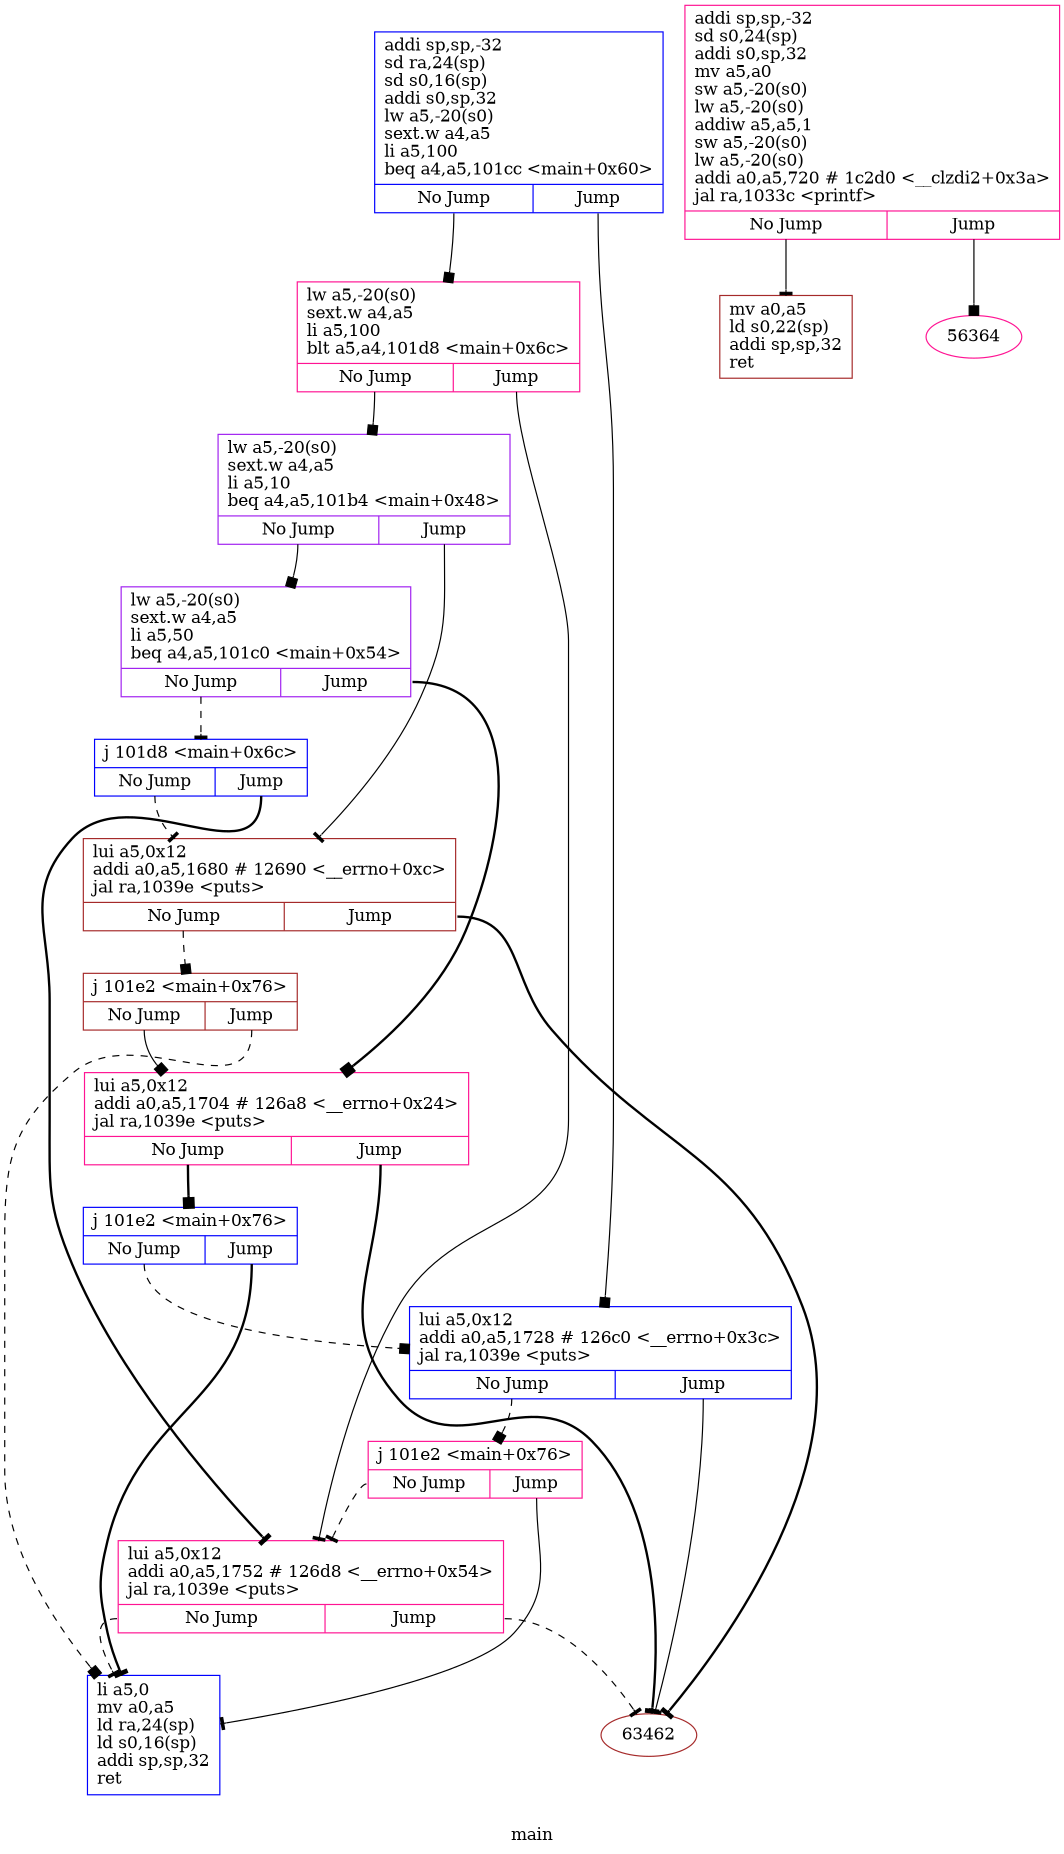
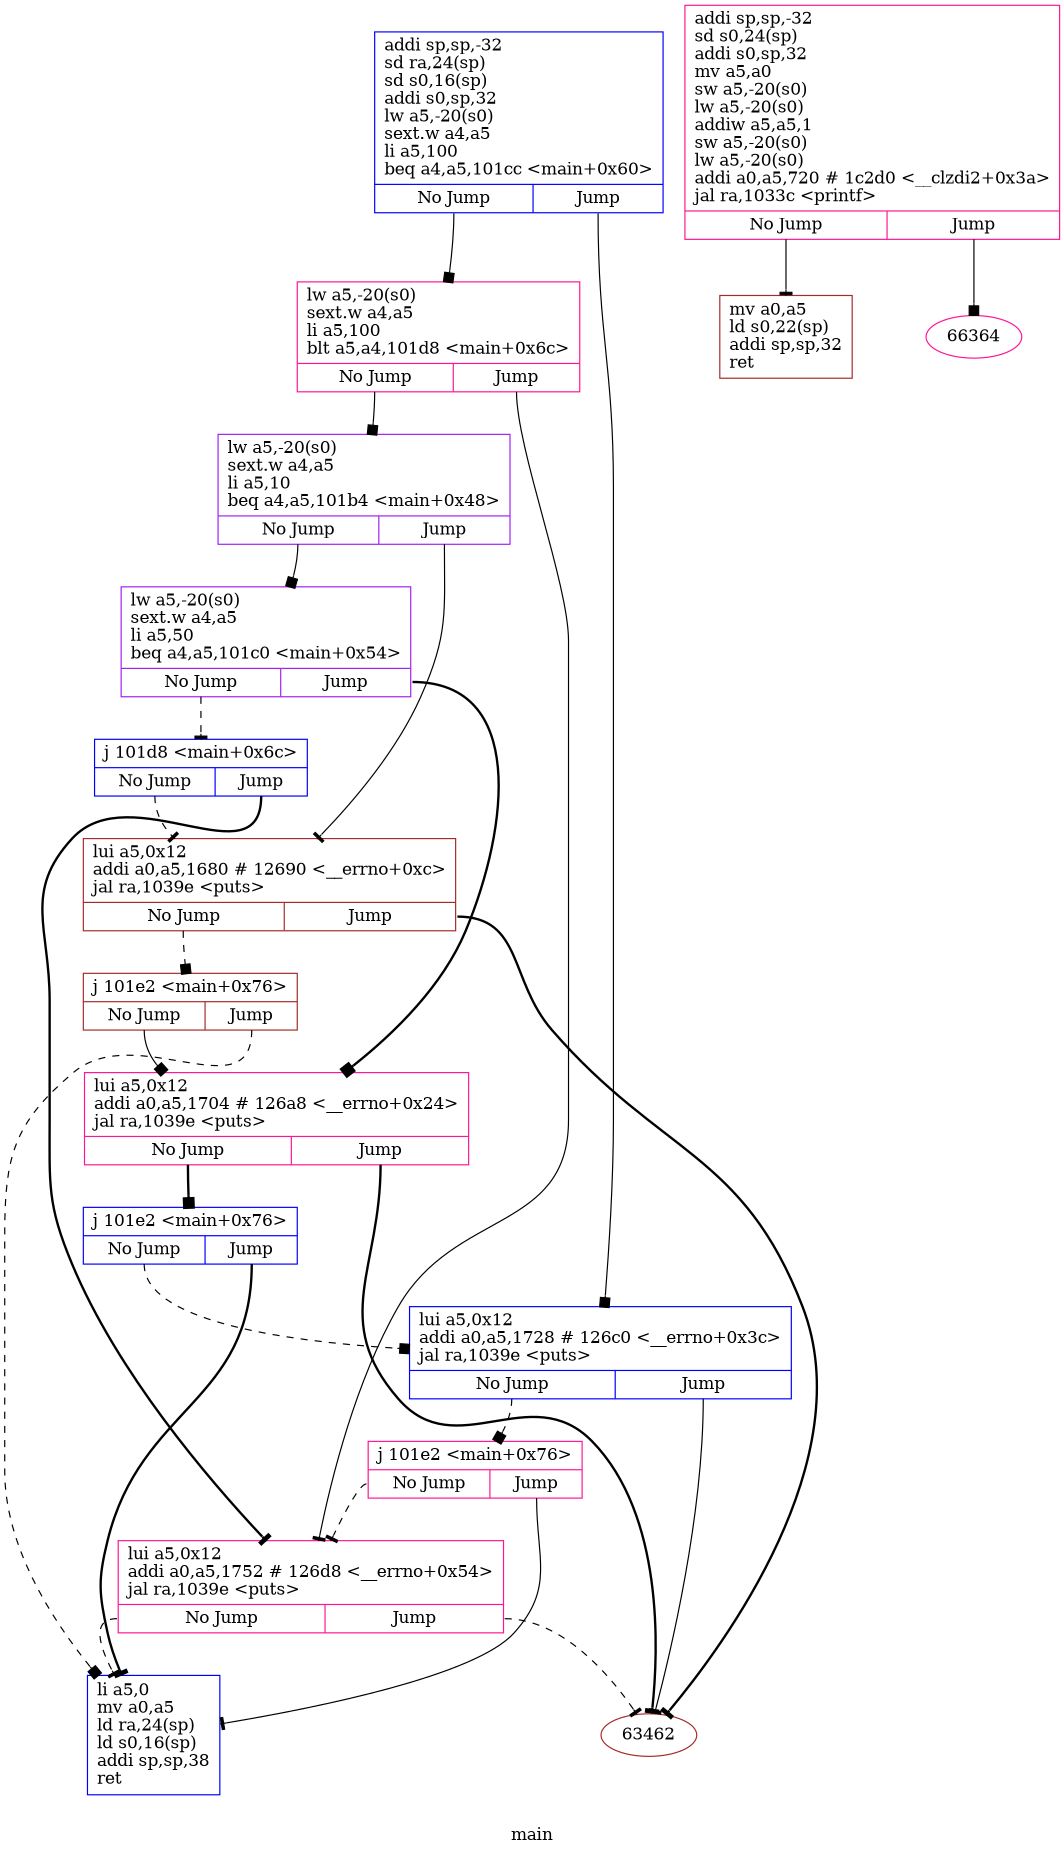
(974, 337) -> (974, 337)
(154, 1761) -> (154, 1761)
